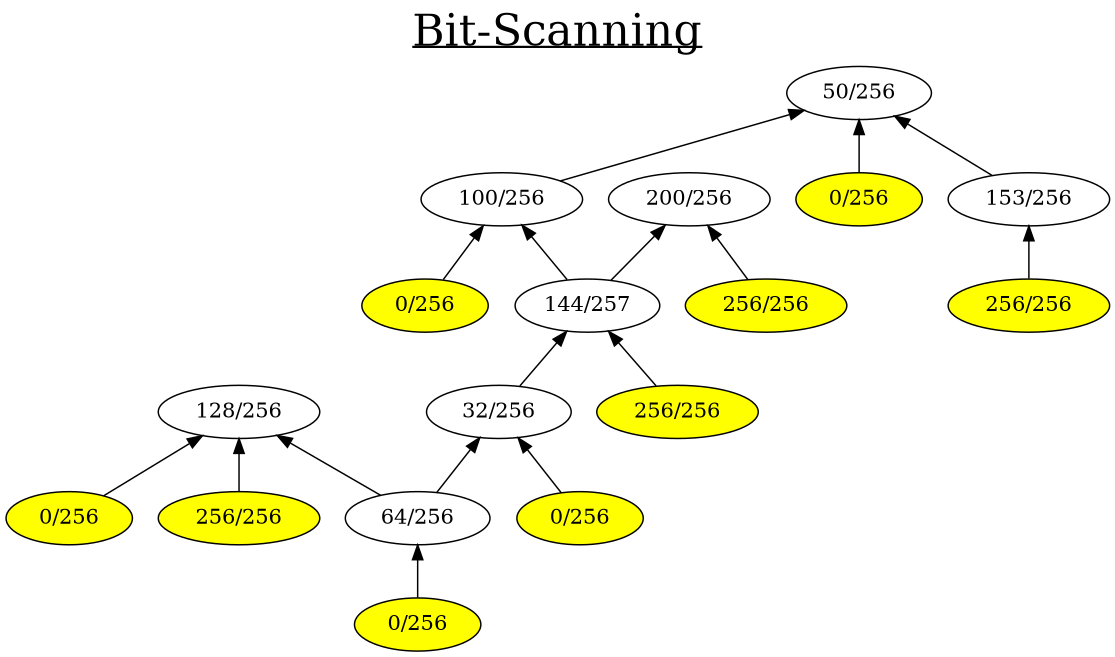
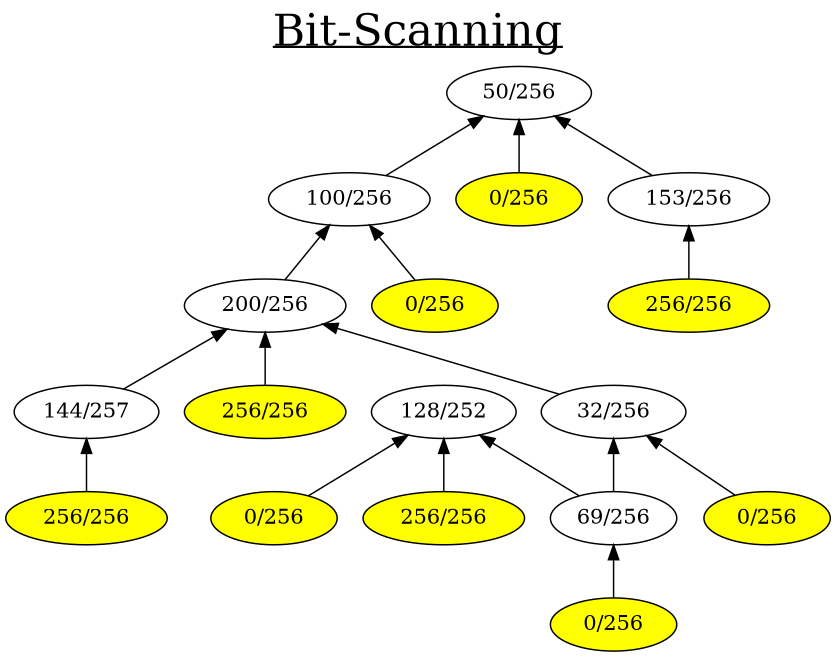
(549, 258) -> (302, 258)
(538, 364) -> (448, 361)
(239, 412) -> (444, 412)
(418, 518) -> (614, 518)
